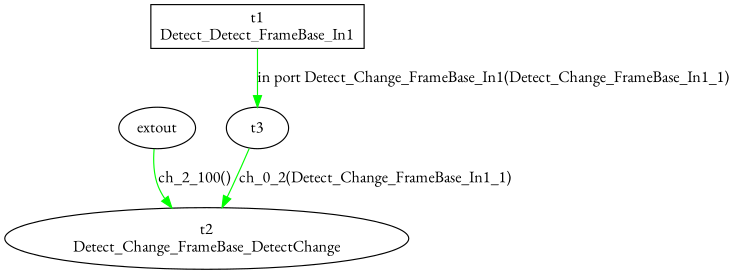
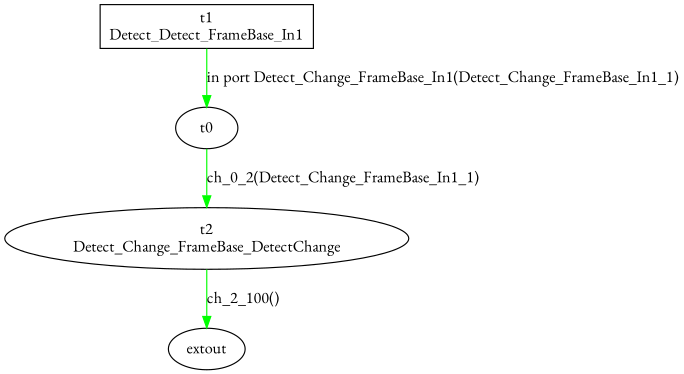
(257, 128) -> (207, 128)
(155, 175) -> (207, 293)
